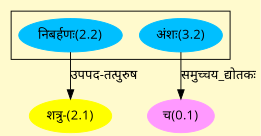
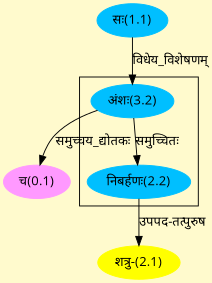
none -> (132, 20)
none -> (135, 137)
